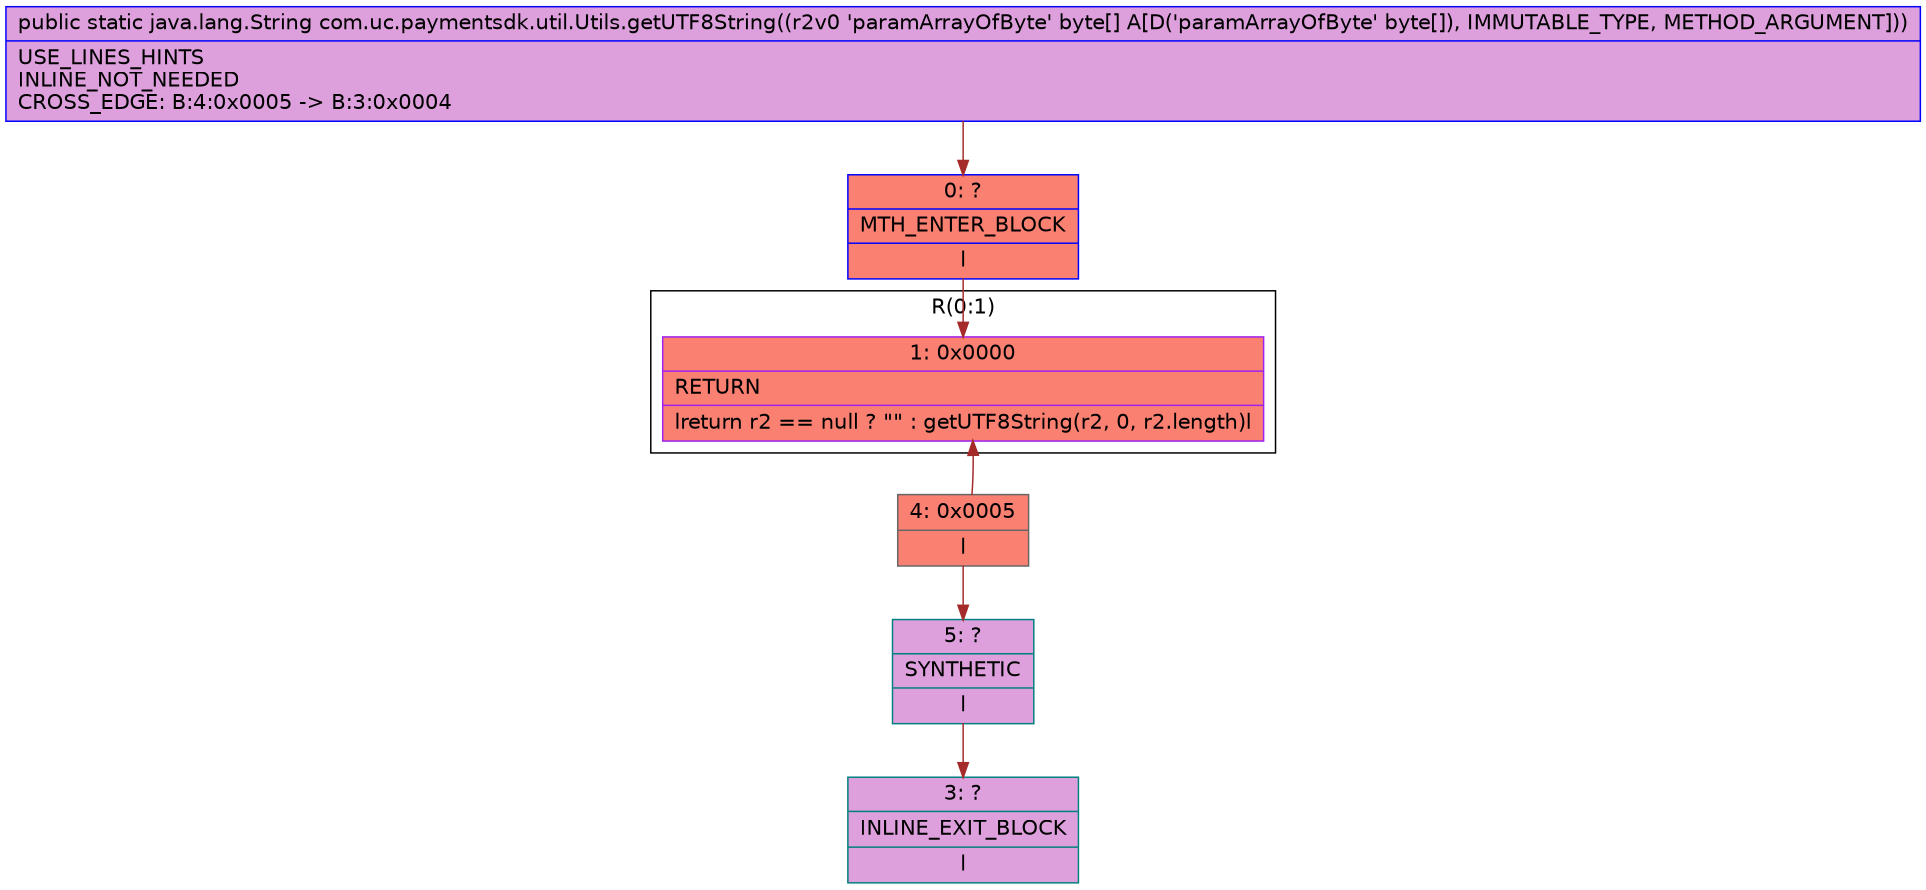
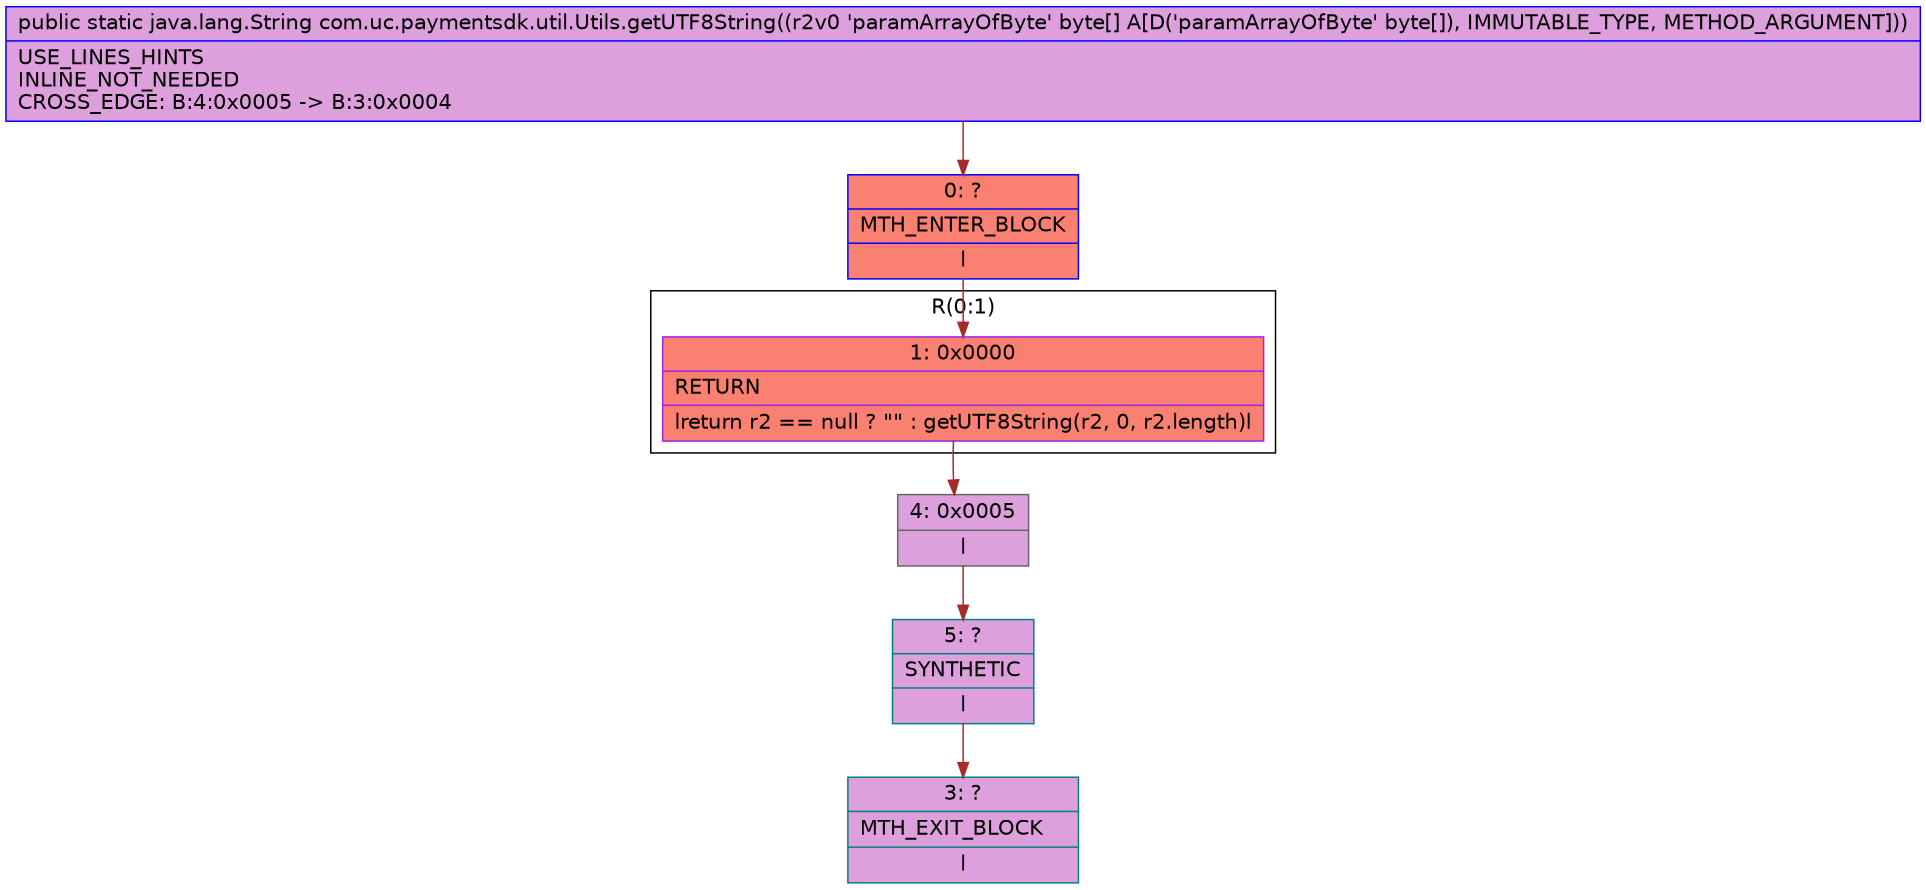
(973, 475) -> (953, 462)
(963, 530) -> (963, 530)
(963, 829) -> (952, 829)
